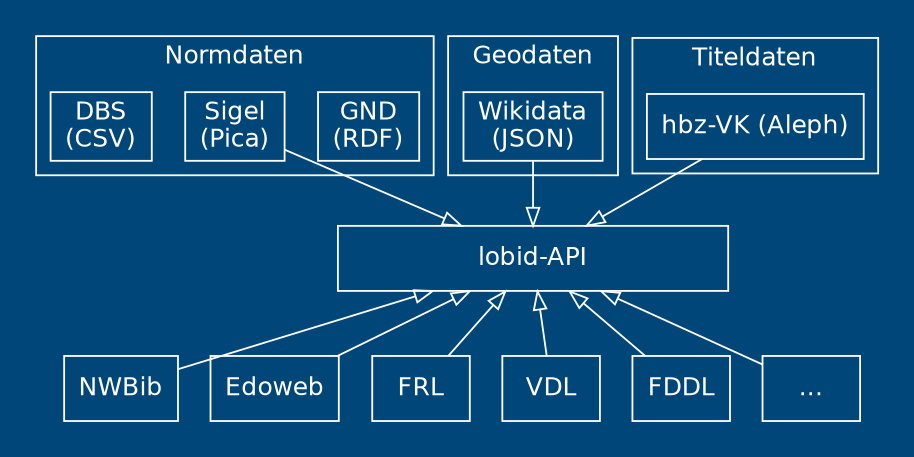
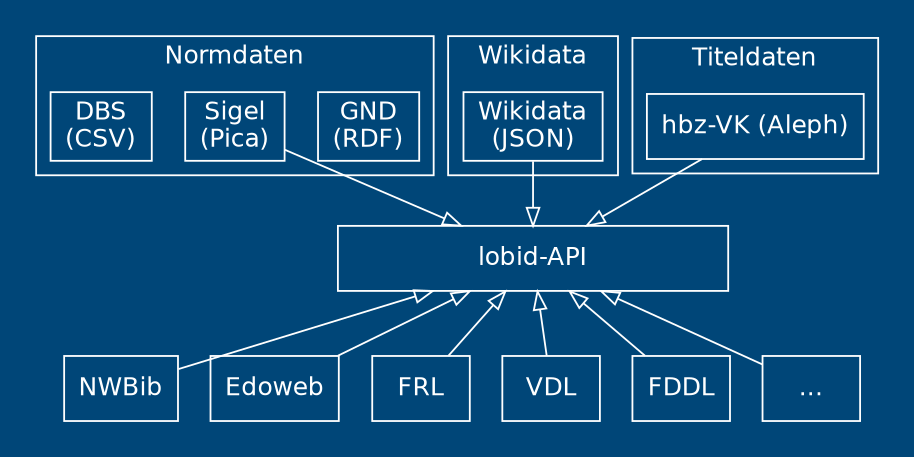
(533, 57) -> (533, 57)
